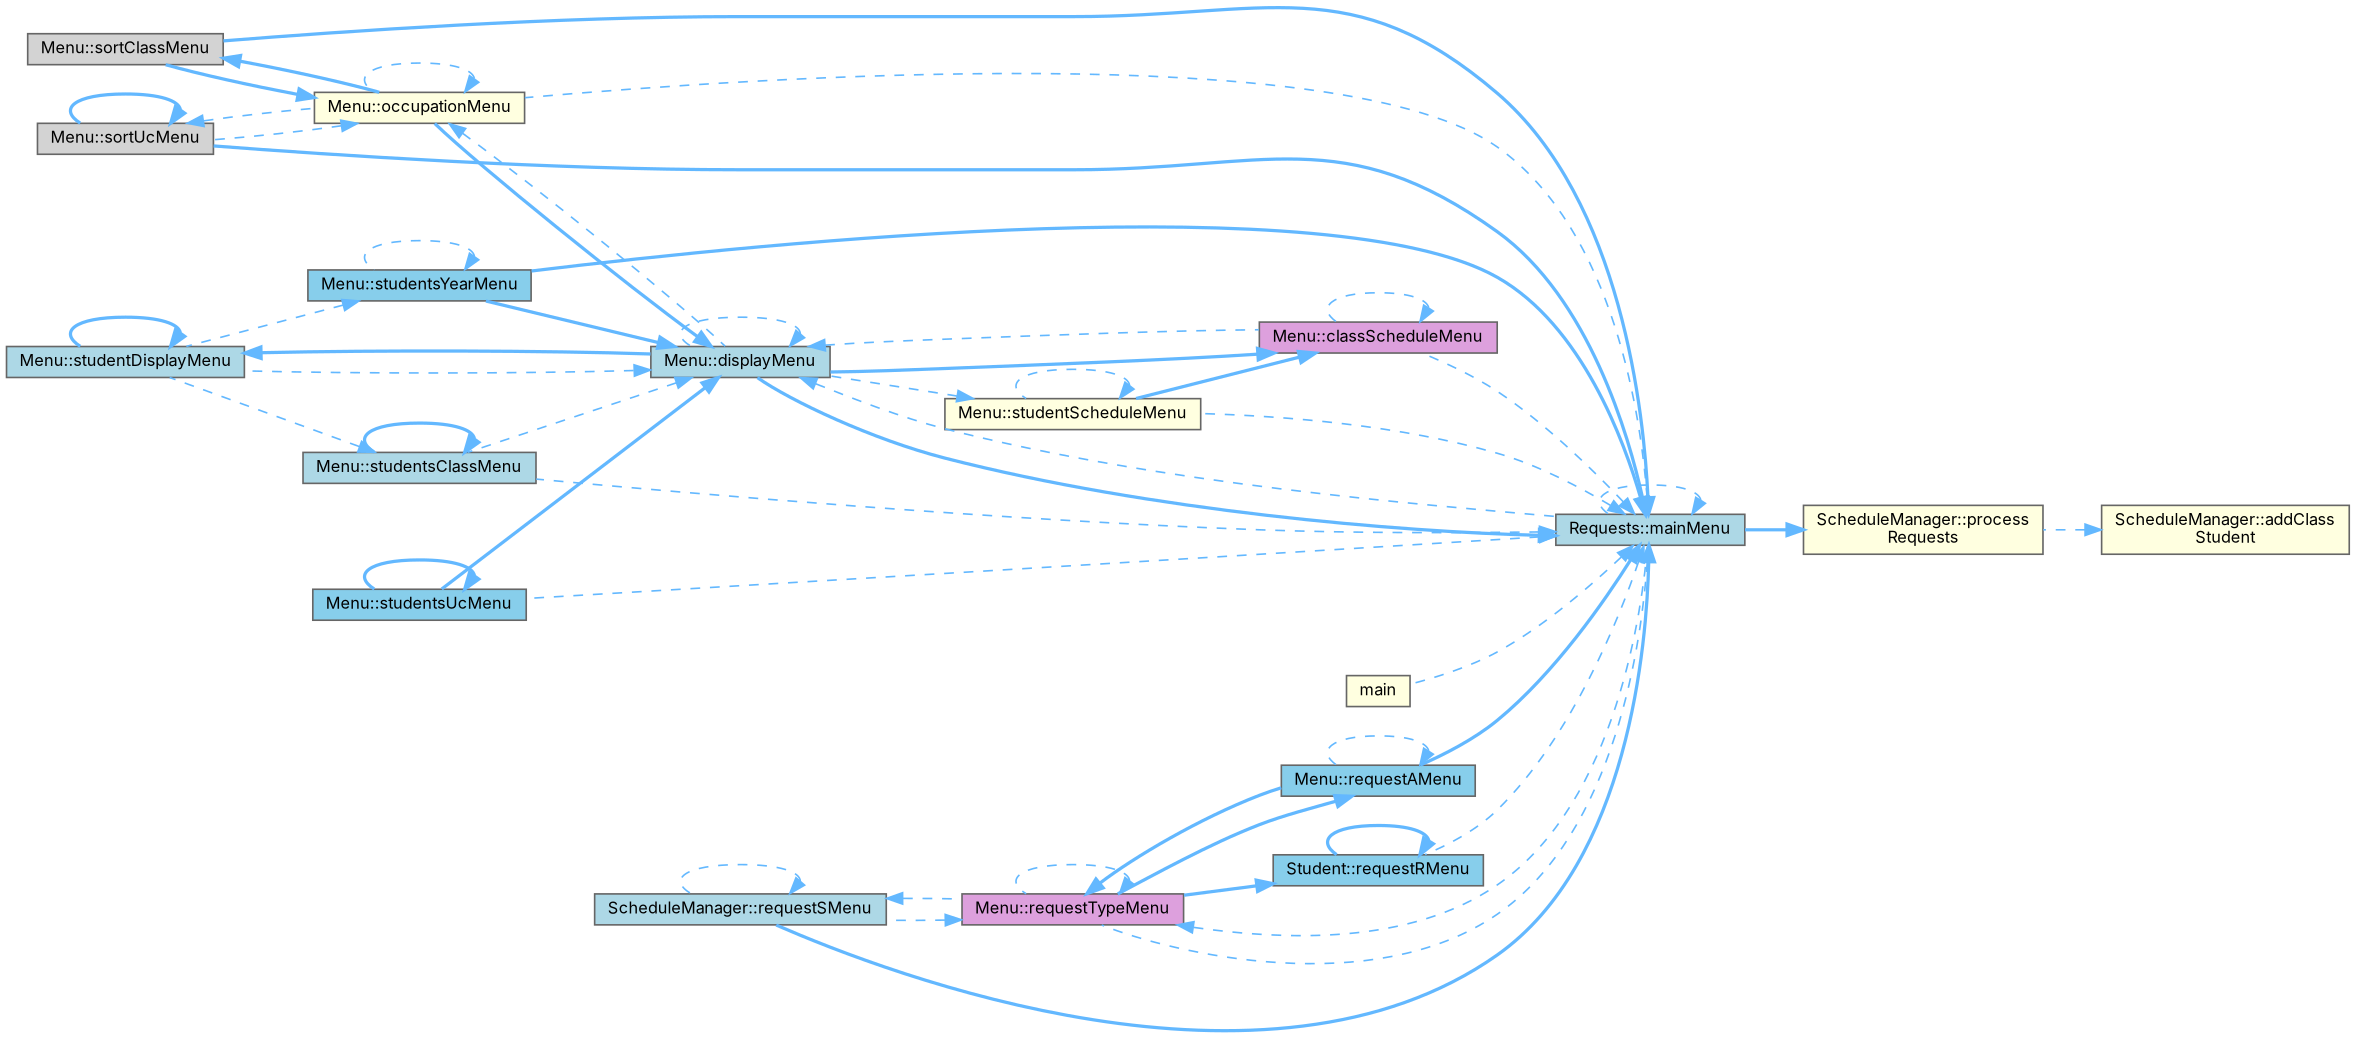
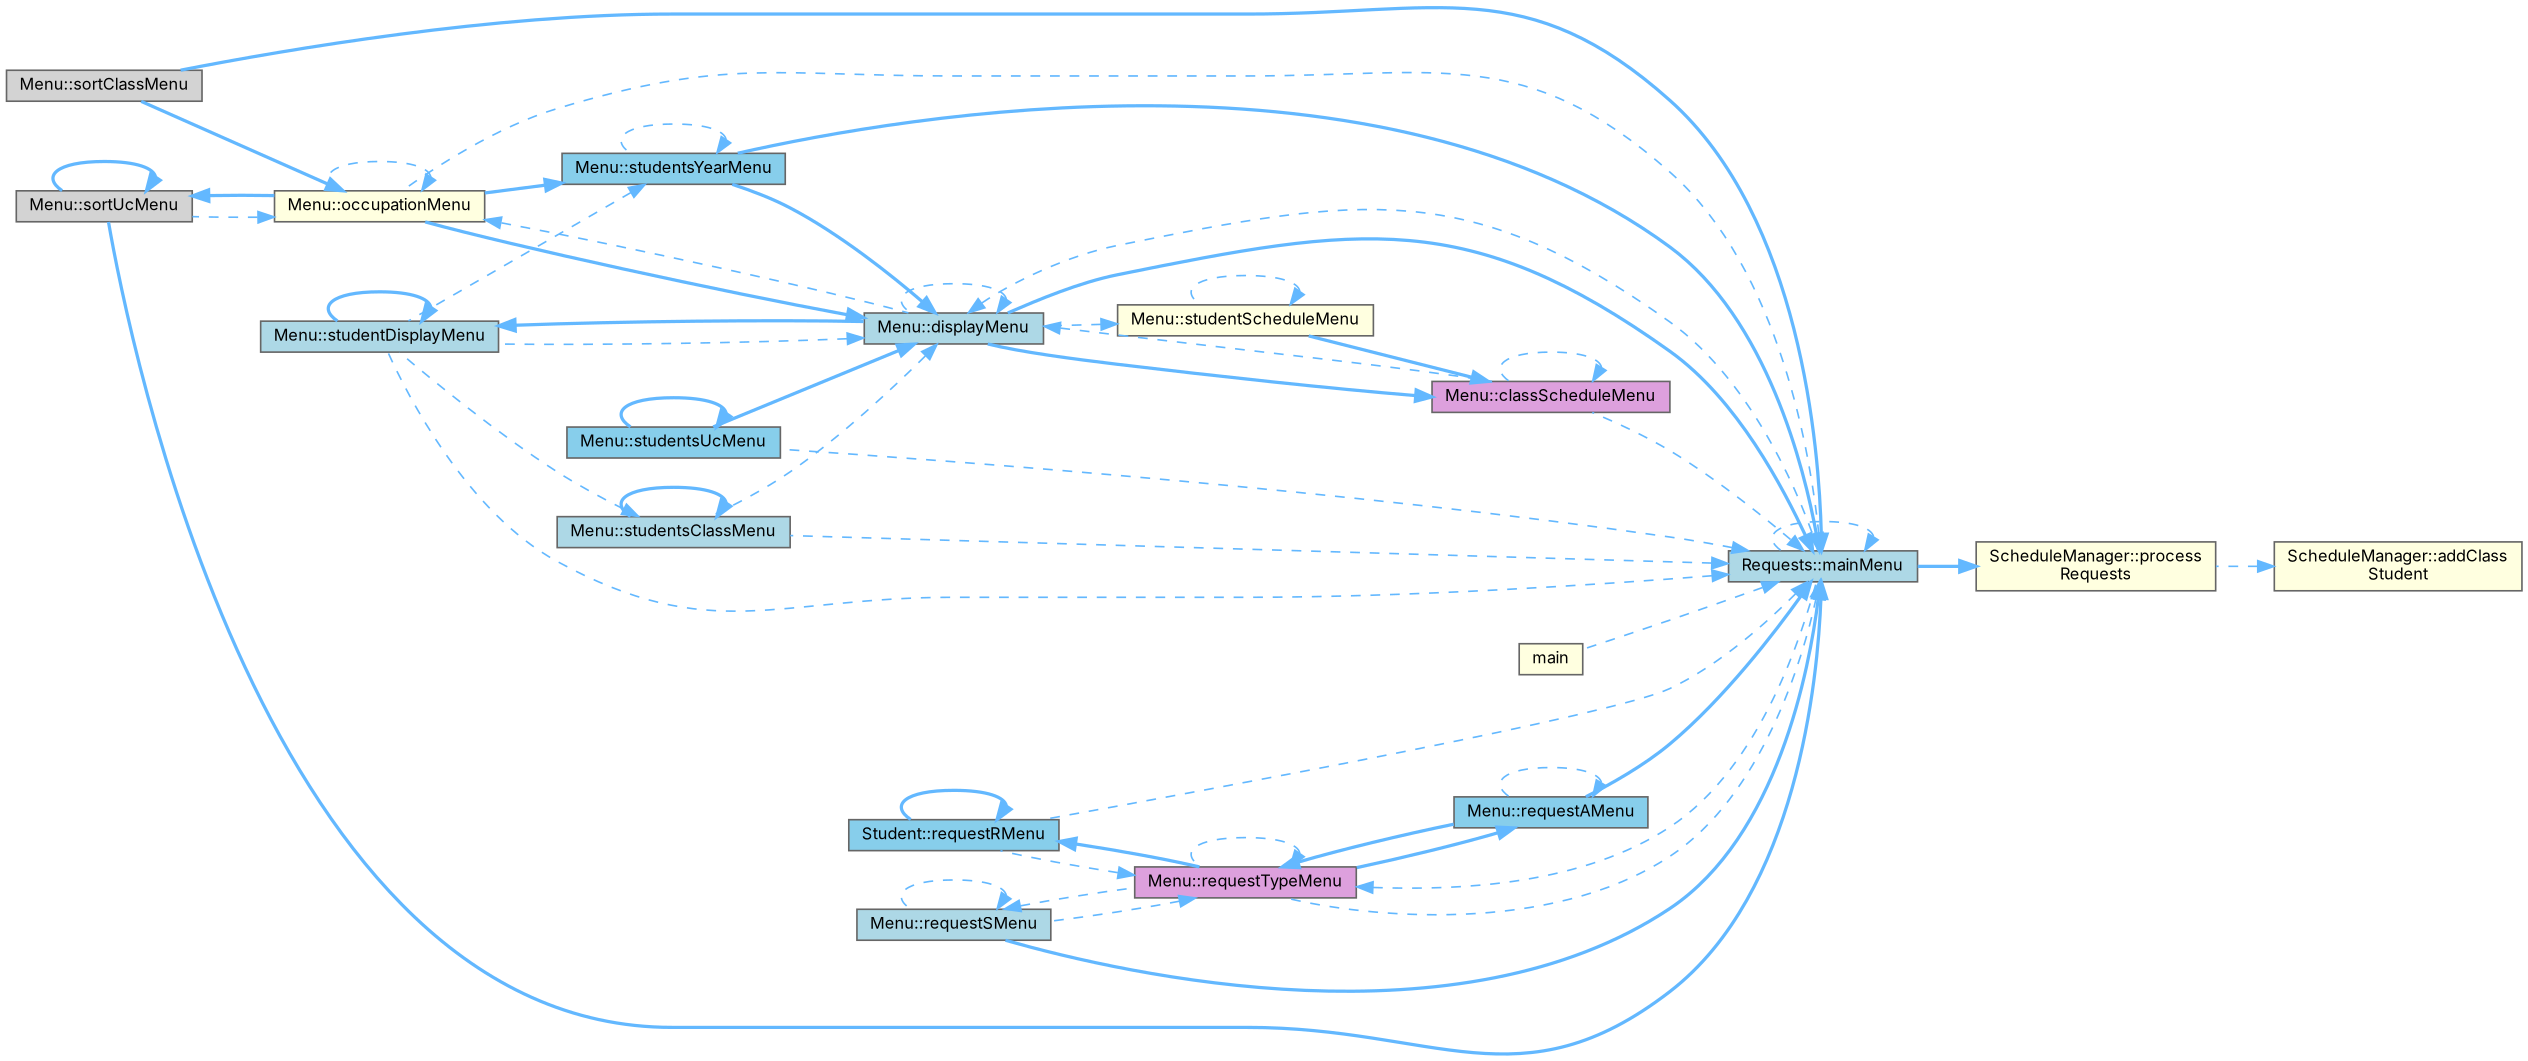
(310, 75) -> (515, 189)
(259, 114) -> (242, 195)
(1412, 434) -> (994, 597)
none -> (1059, 863)
(740, 909) -> (954, 925)
